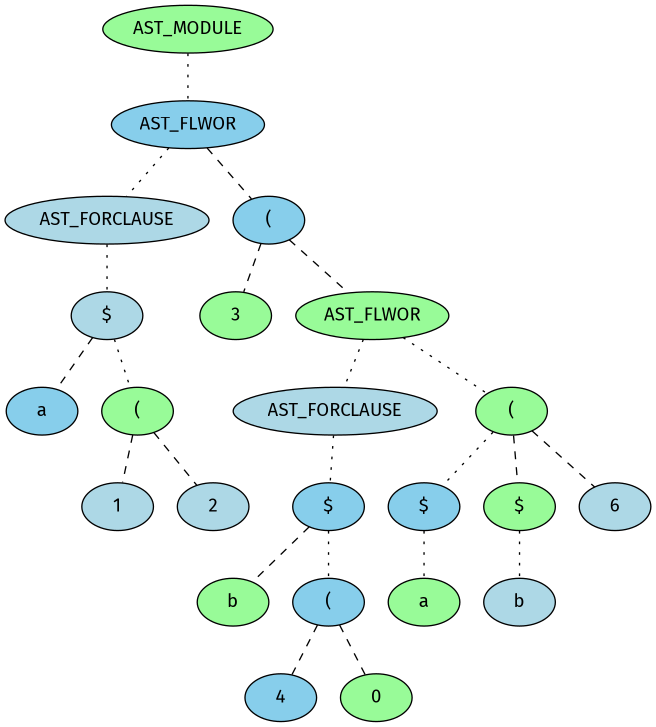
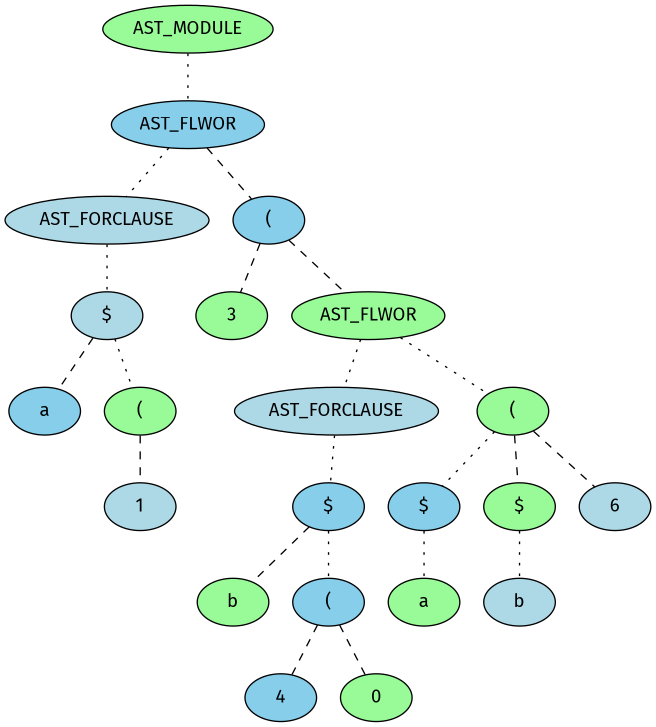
(213, 507) -> none
